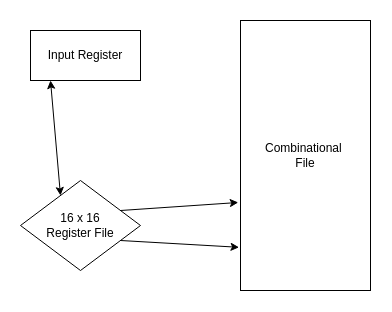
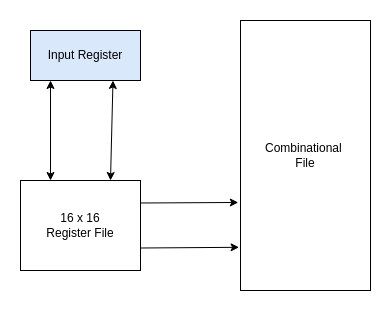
(86, 56) -> (86, 56)
none -> (112, 131)
(81, 226) -> (81, 226)
